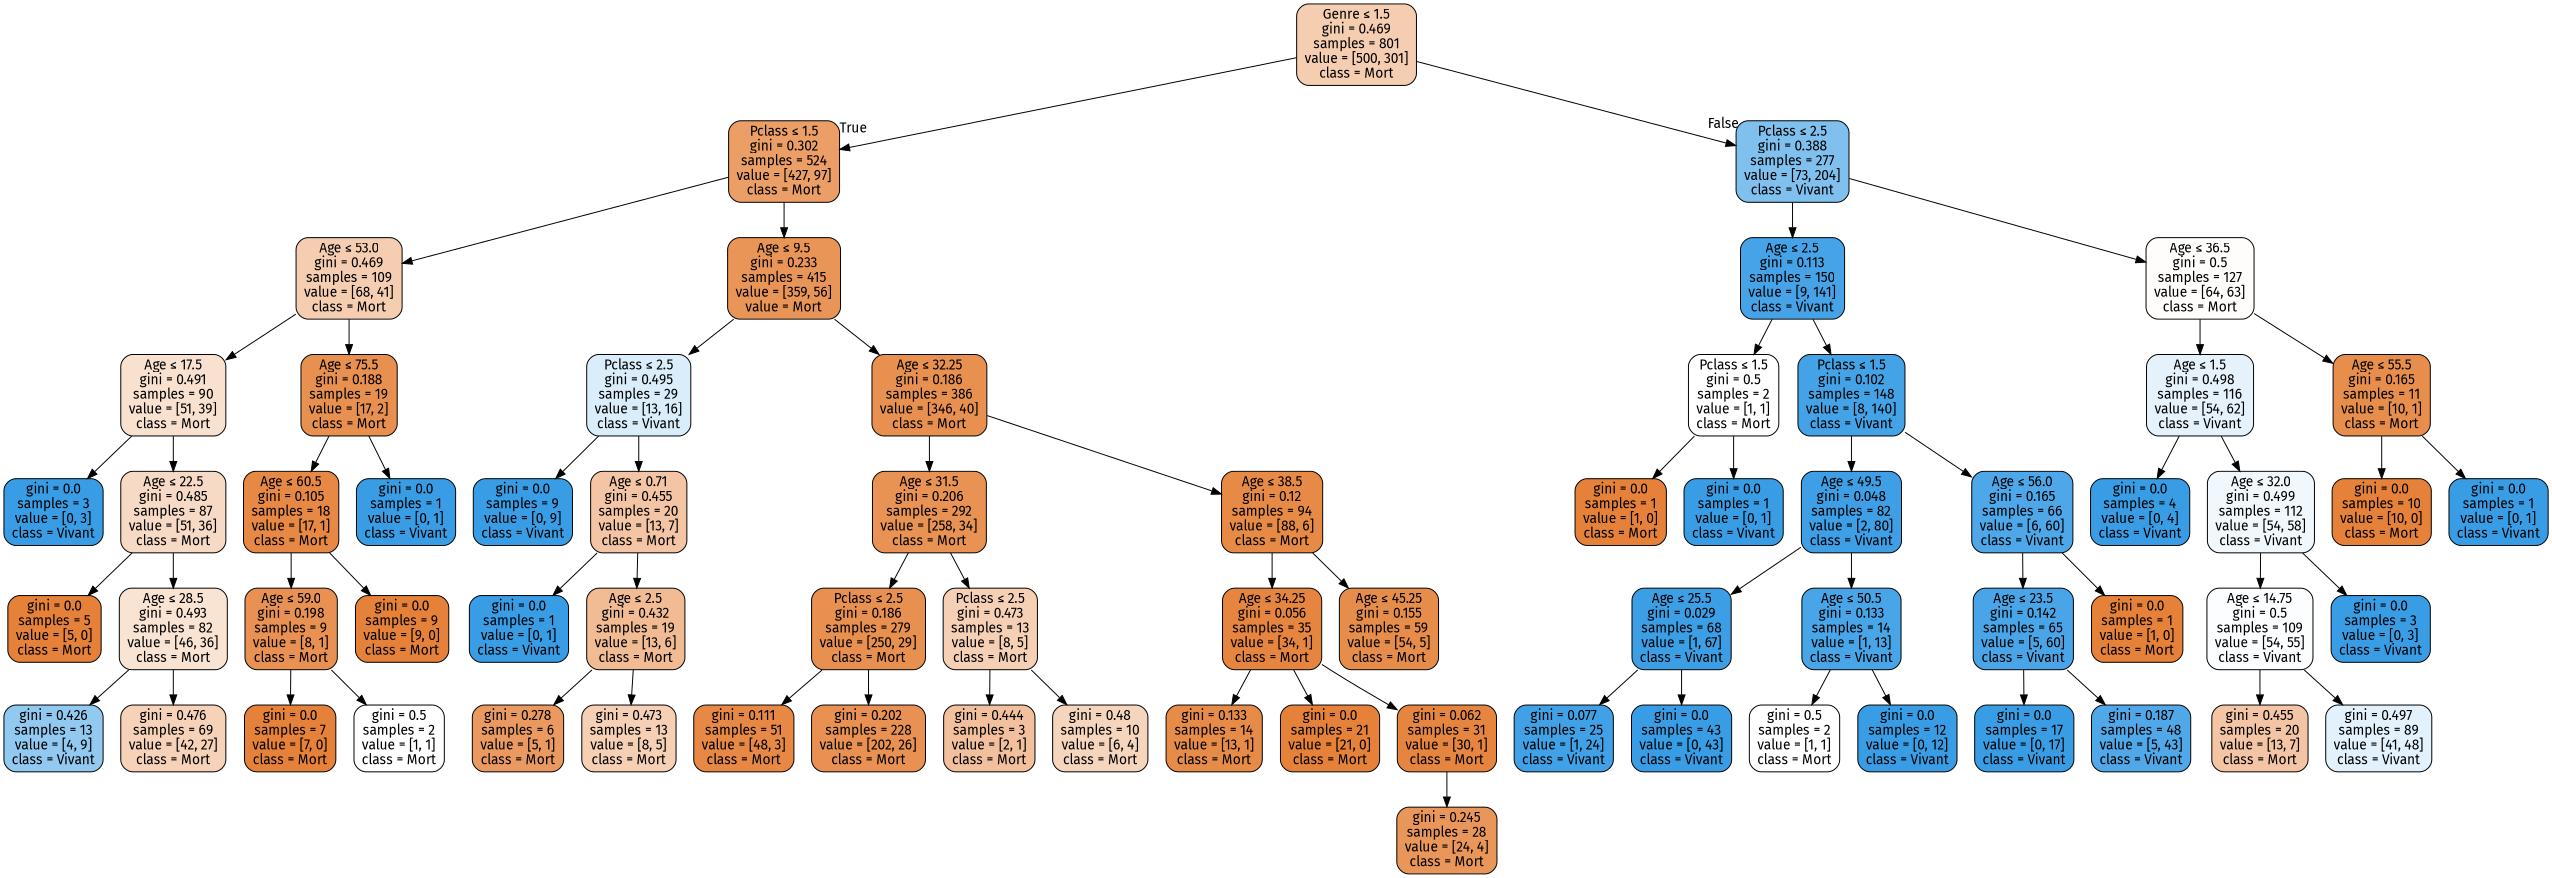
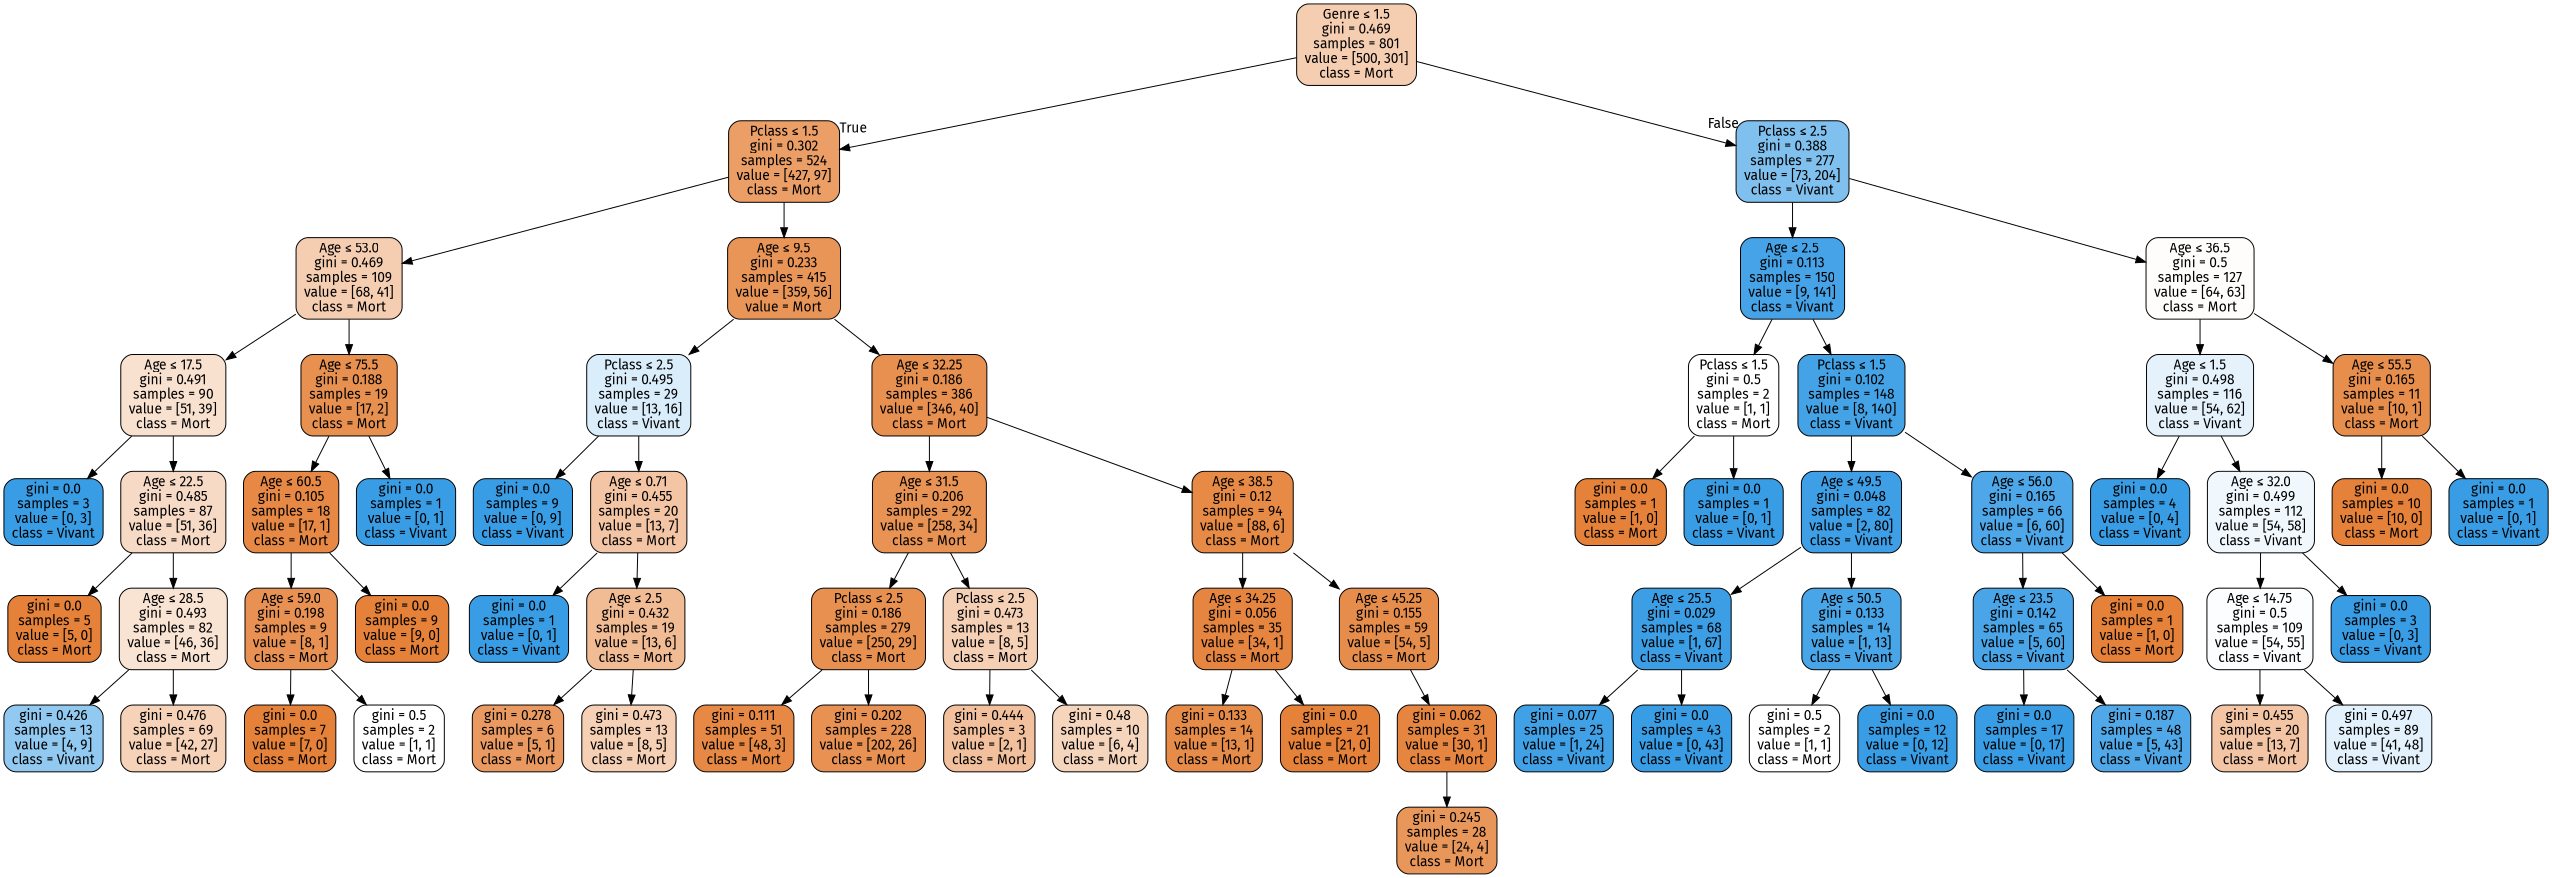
(1355, 685) -> (1418, 683)
